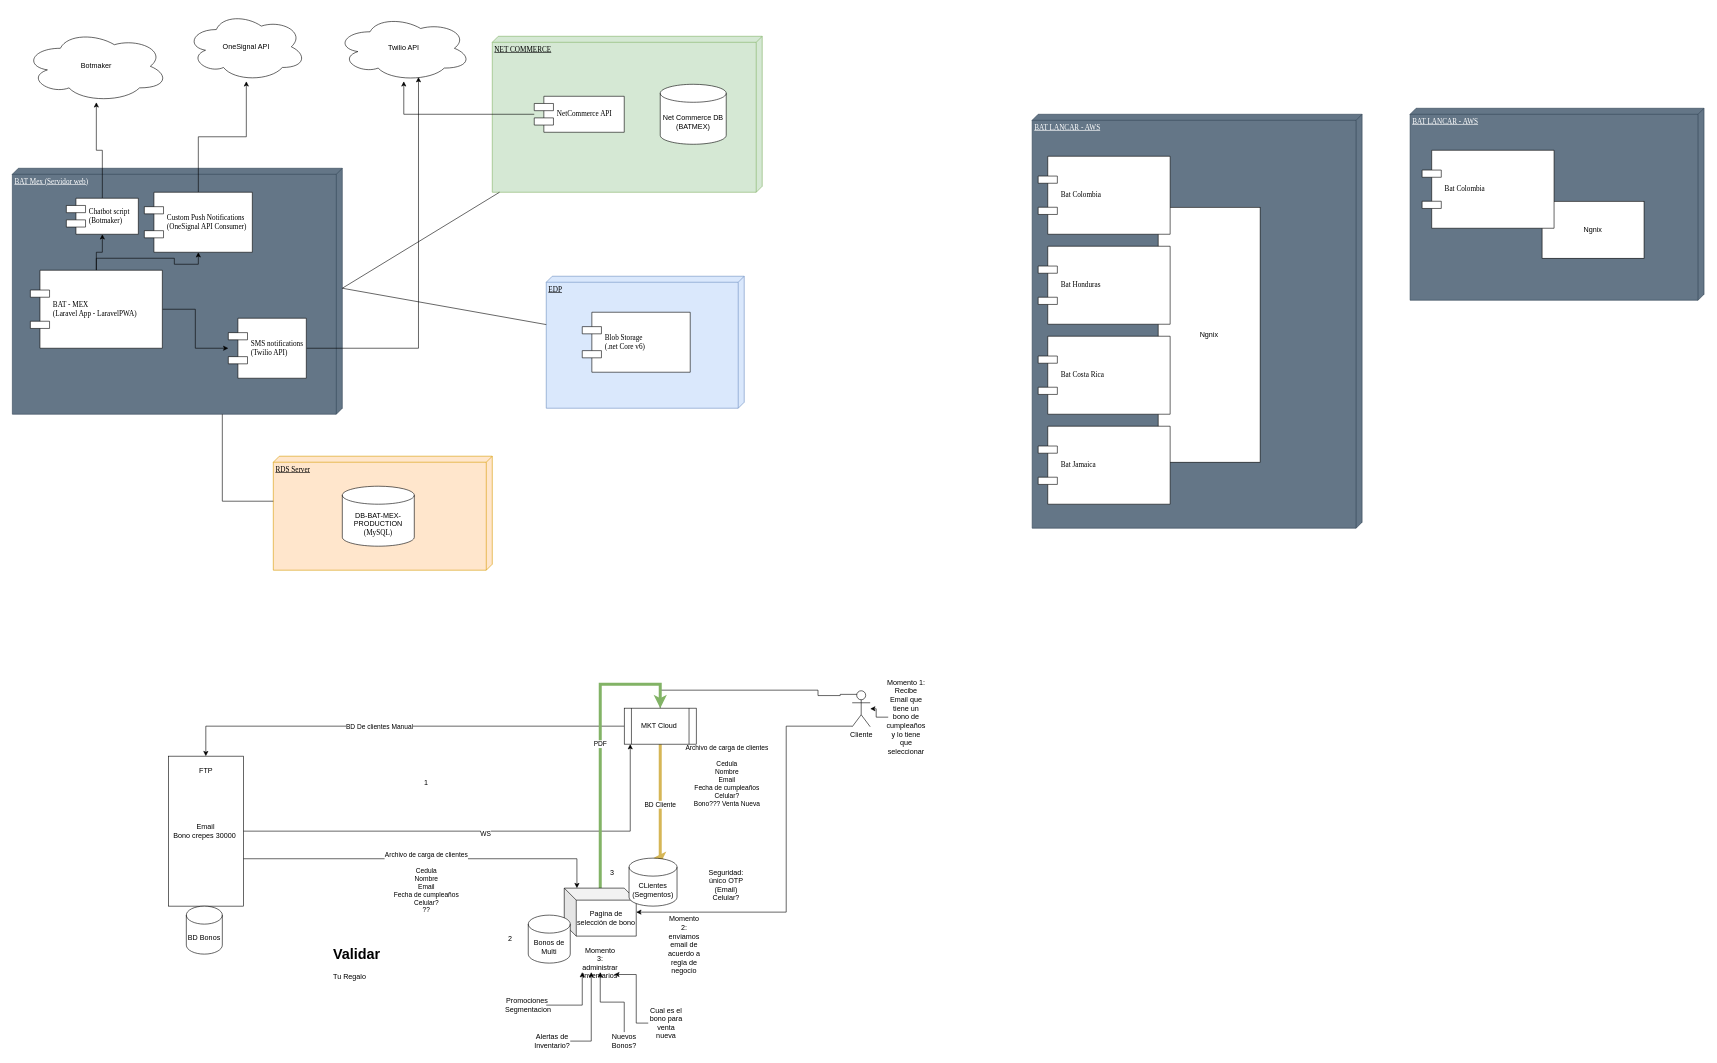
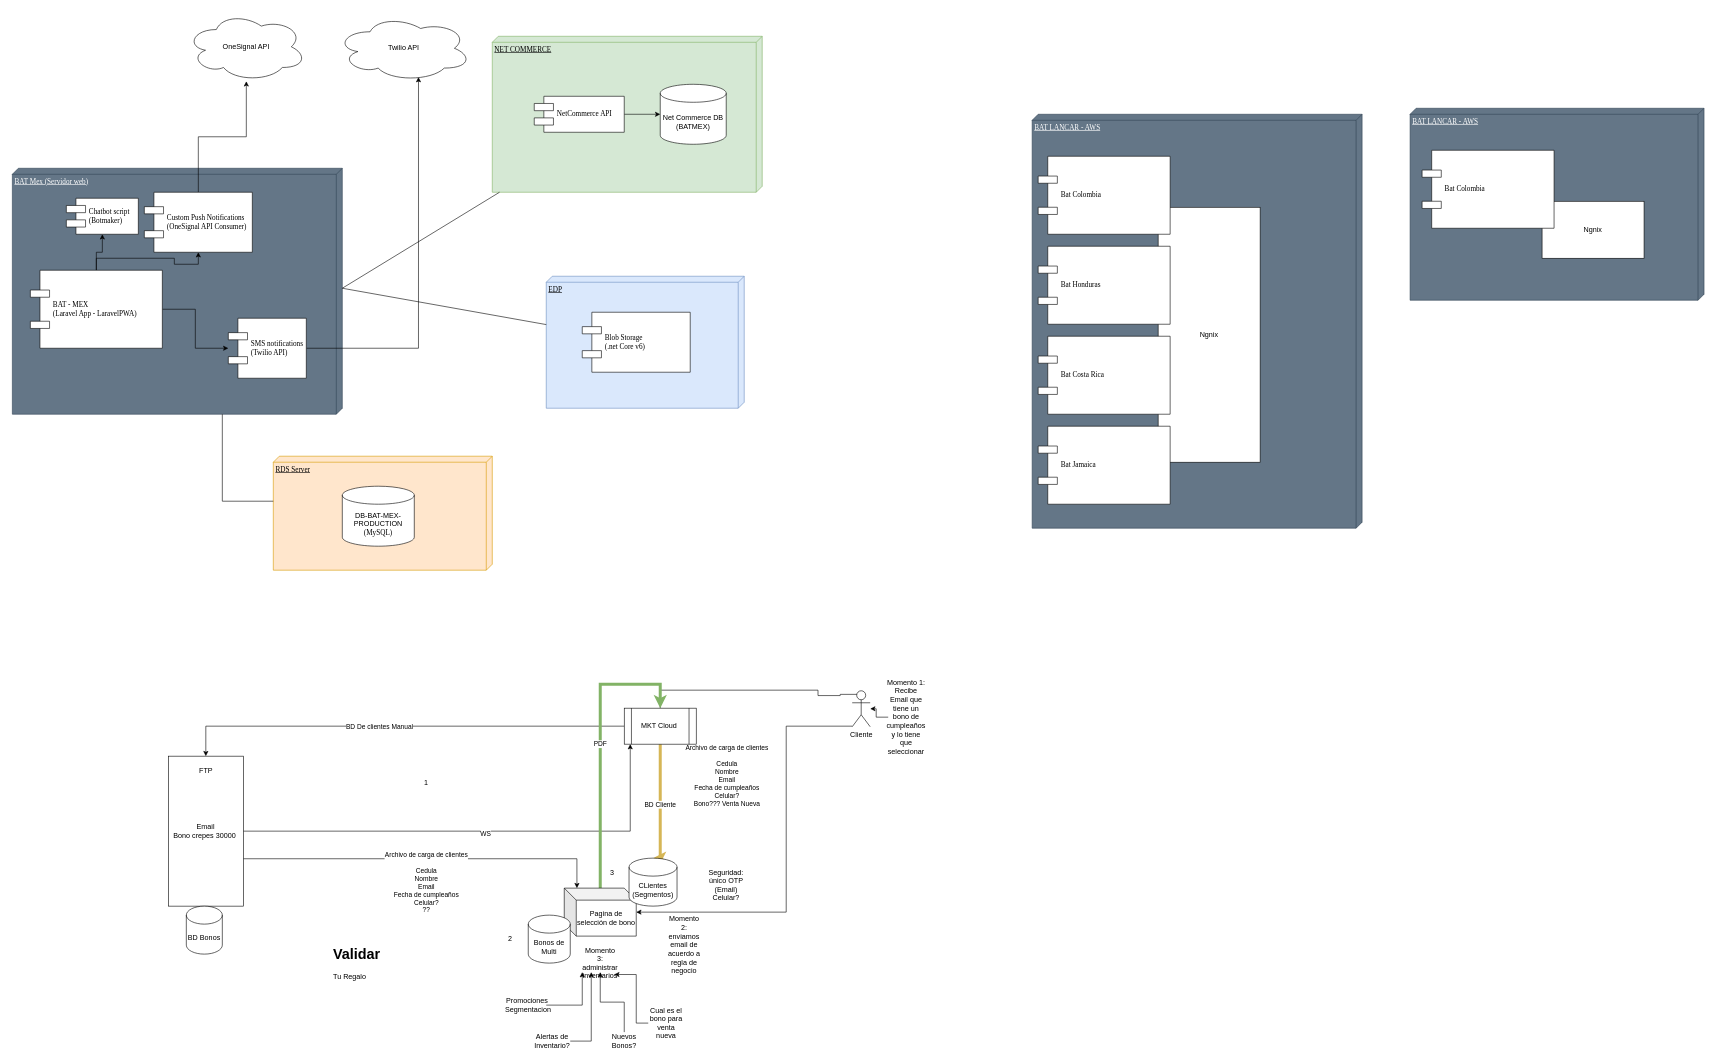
(96, 66) -> none
(404, 86) -> (654, 114)
(96, 150) -> none
